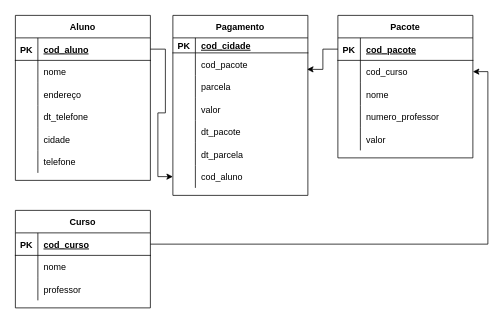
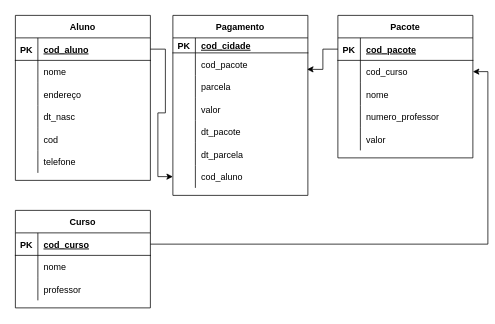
(70, 117) -> (61, 117)
(57, 140) -> (51, 140)
